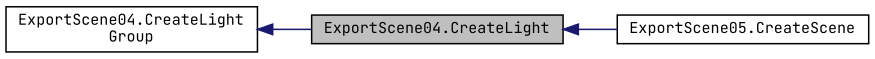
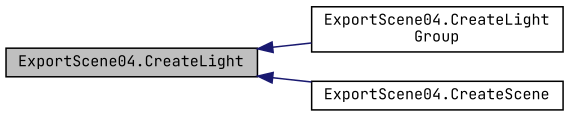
(292, 29) -> (292, 45)
(743, 29) -> (437, 96)
